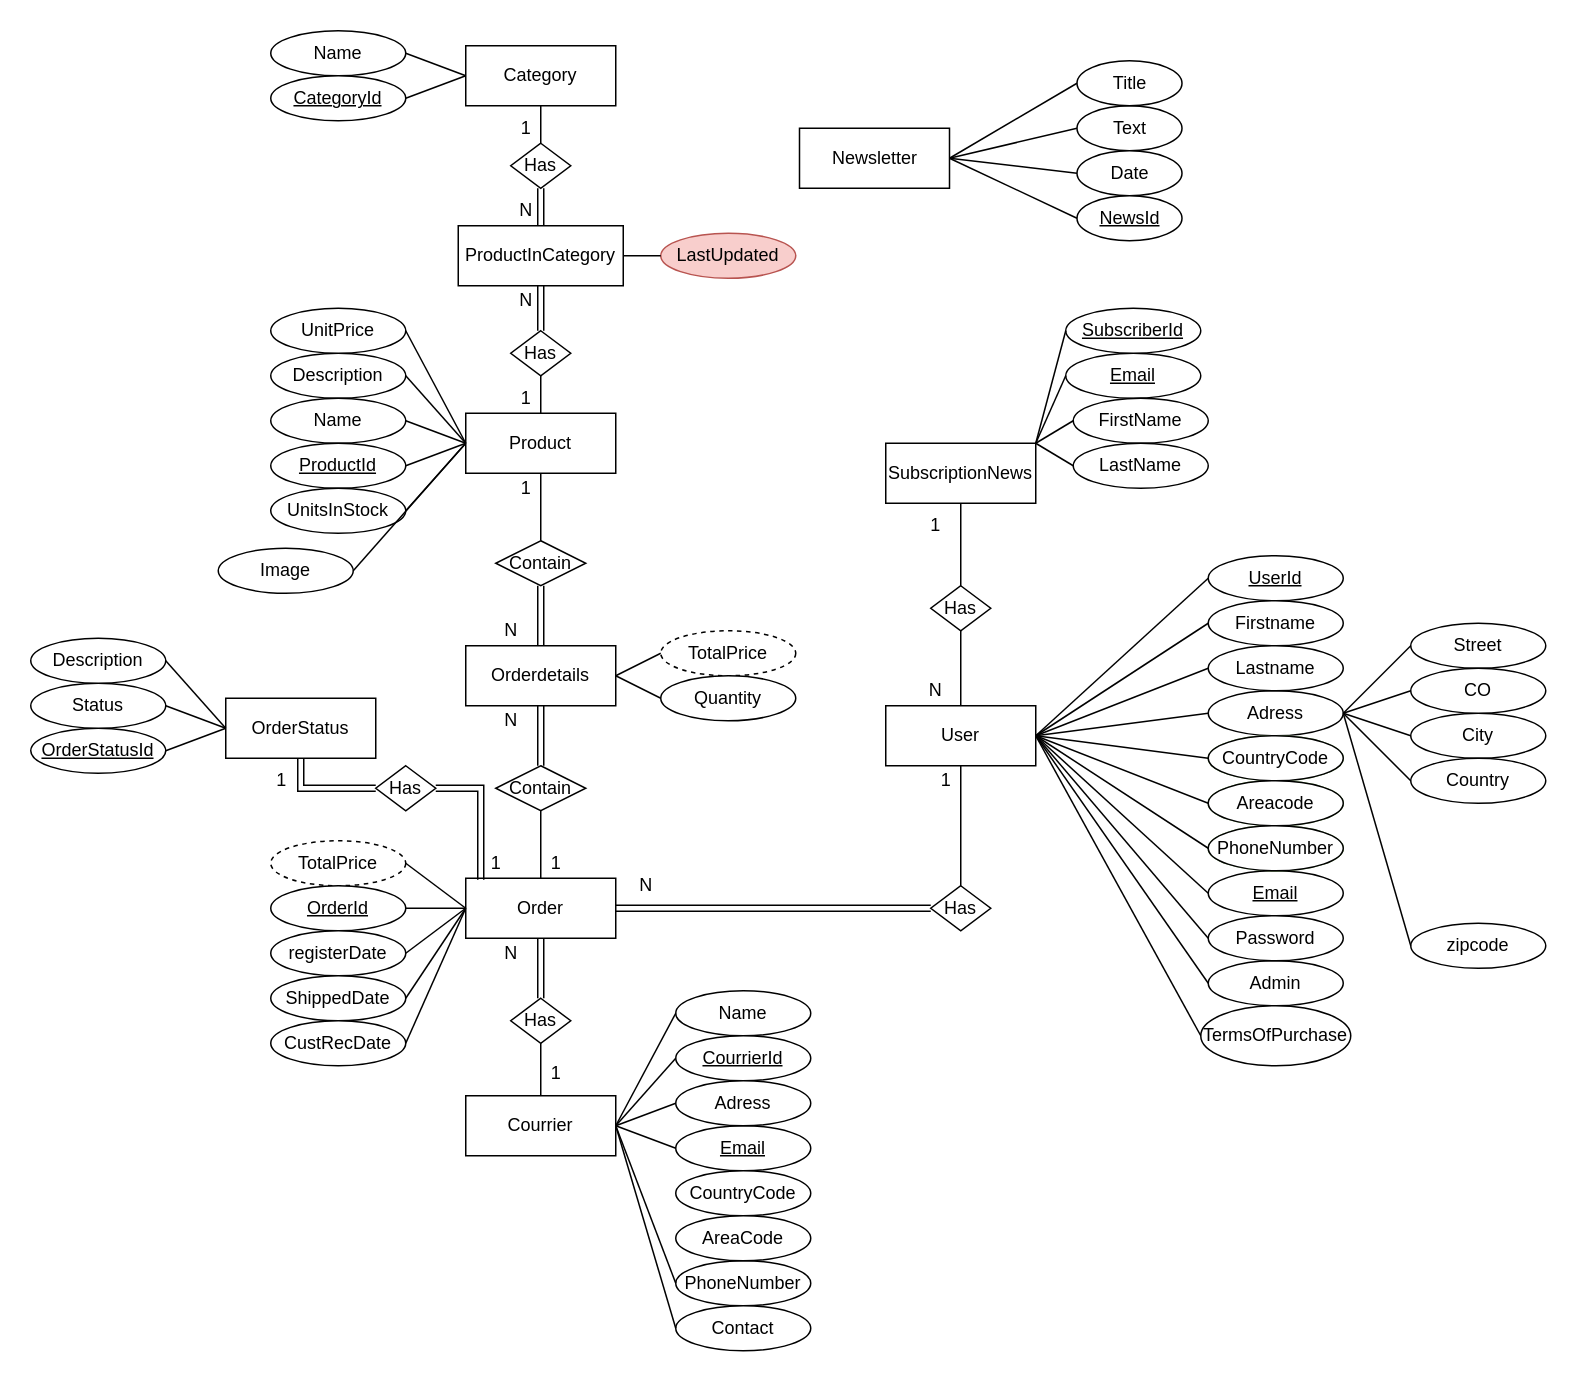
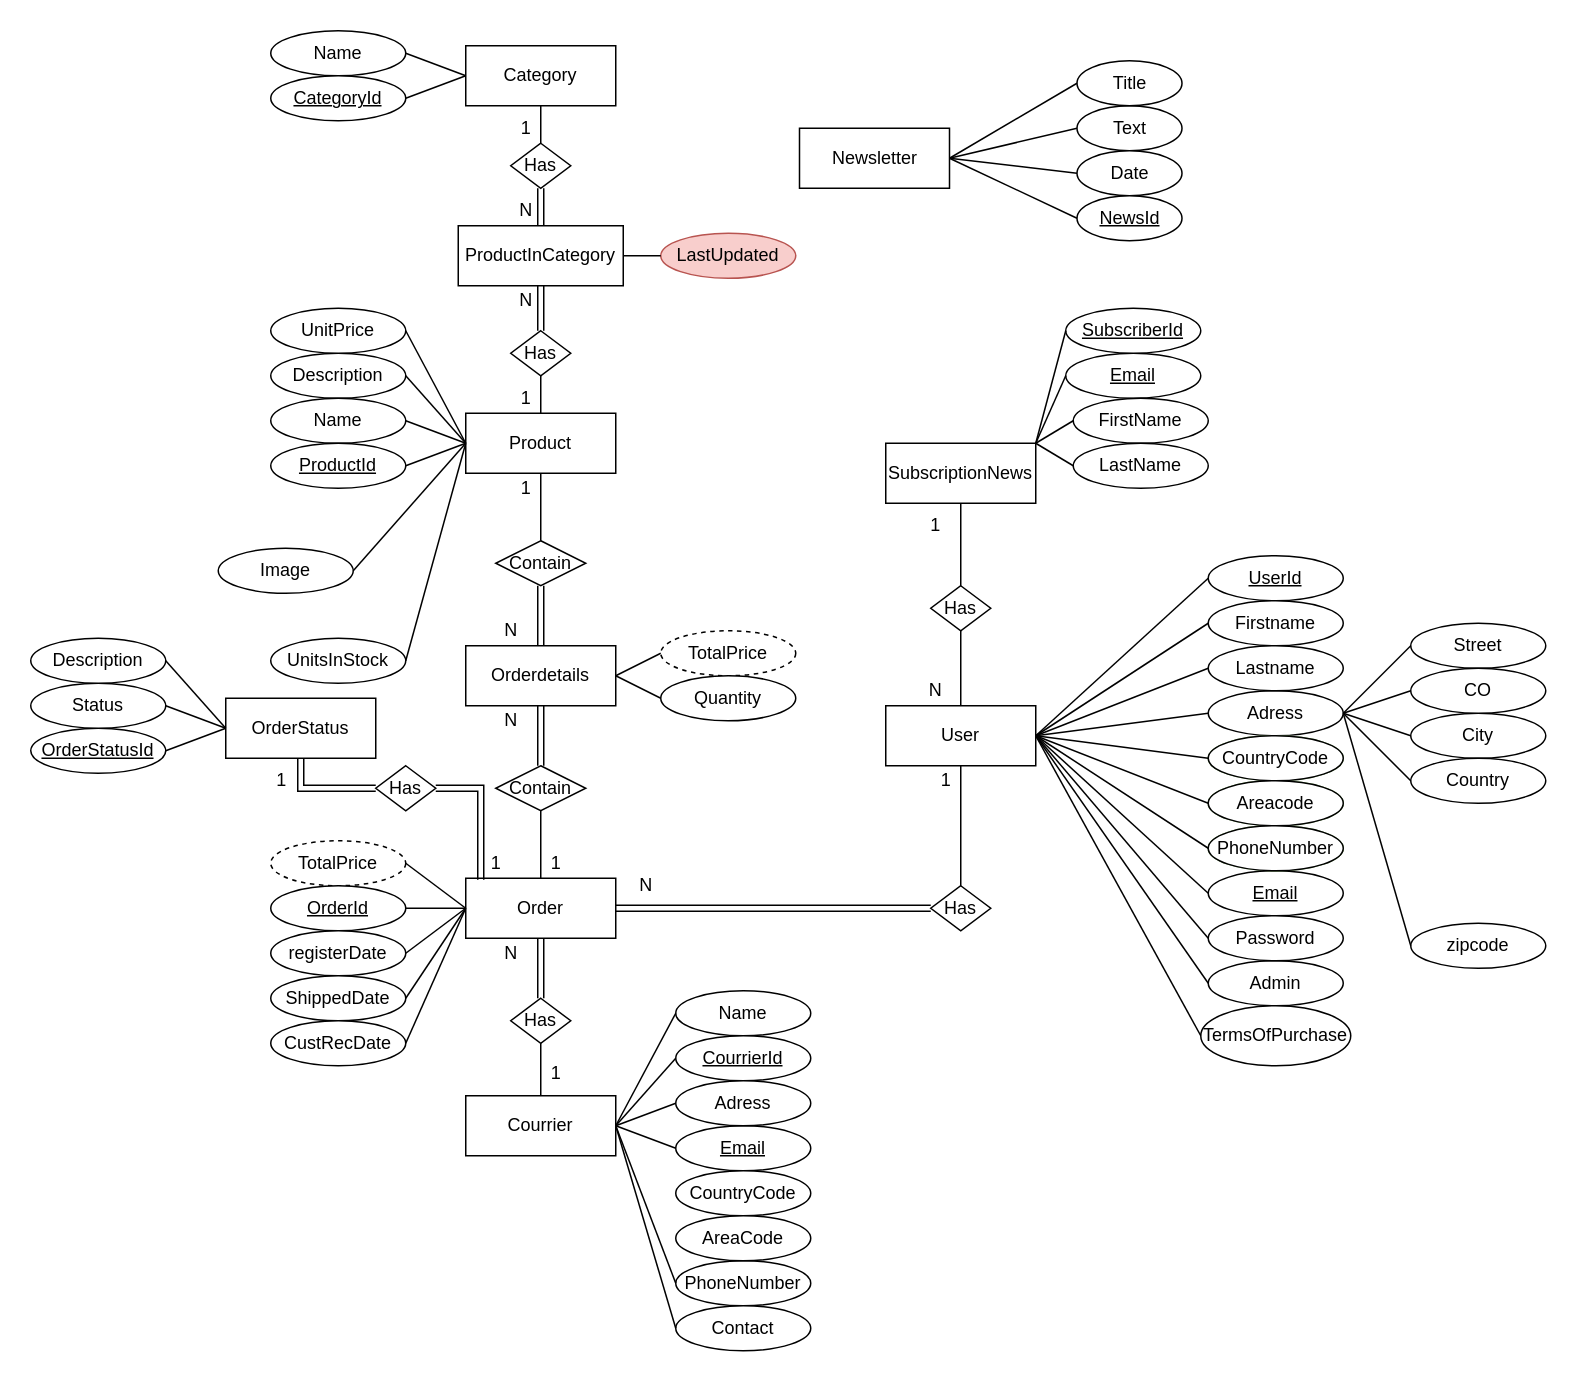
(338, 511) -> (338, 661)
